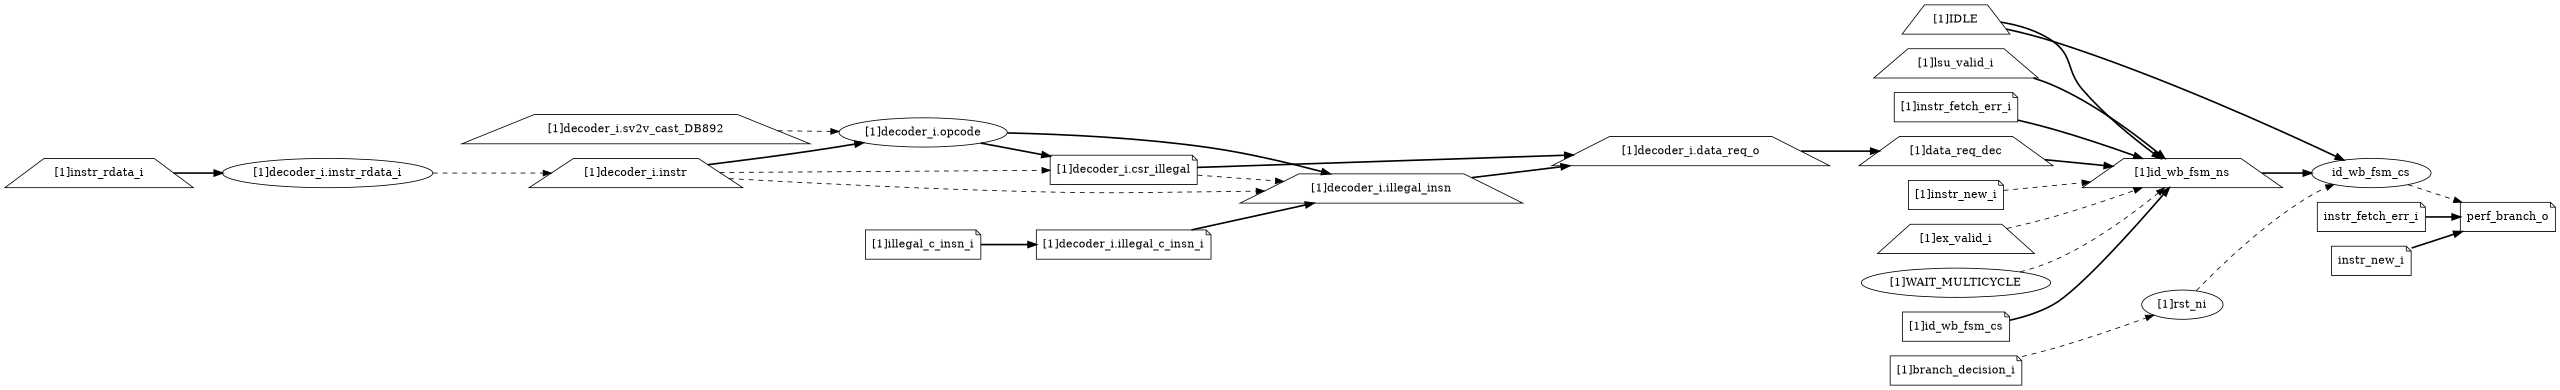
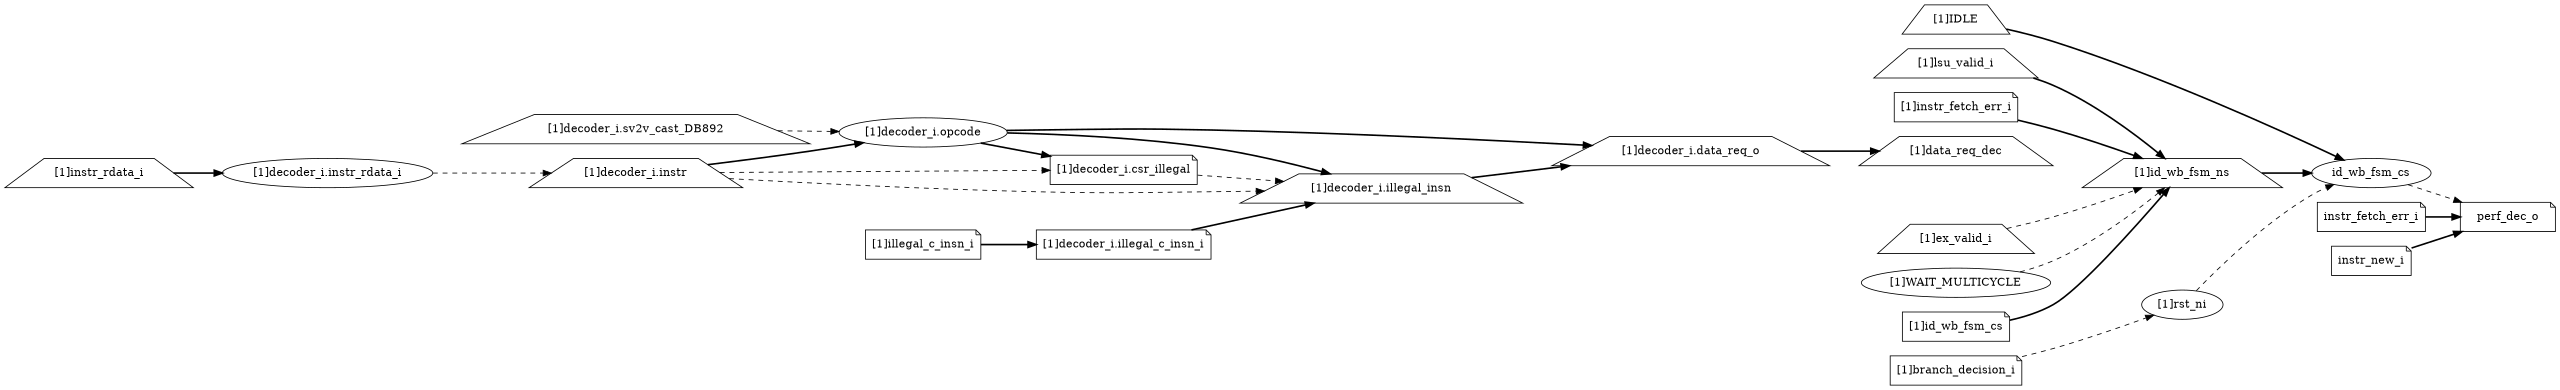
(2077, 83) -> none
(1381, 161) -> (1295, 132)
(2075, 163) -> none
(1956, 195) -> none
(2508, 217) -> (2508, 217)
